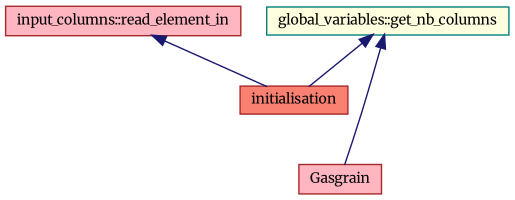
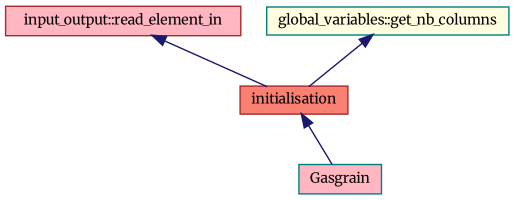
(123, 21) -> (123, 21)
(363, 107) -> (320, 145)
(340, 179) -> (340, 179)
